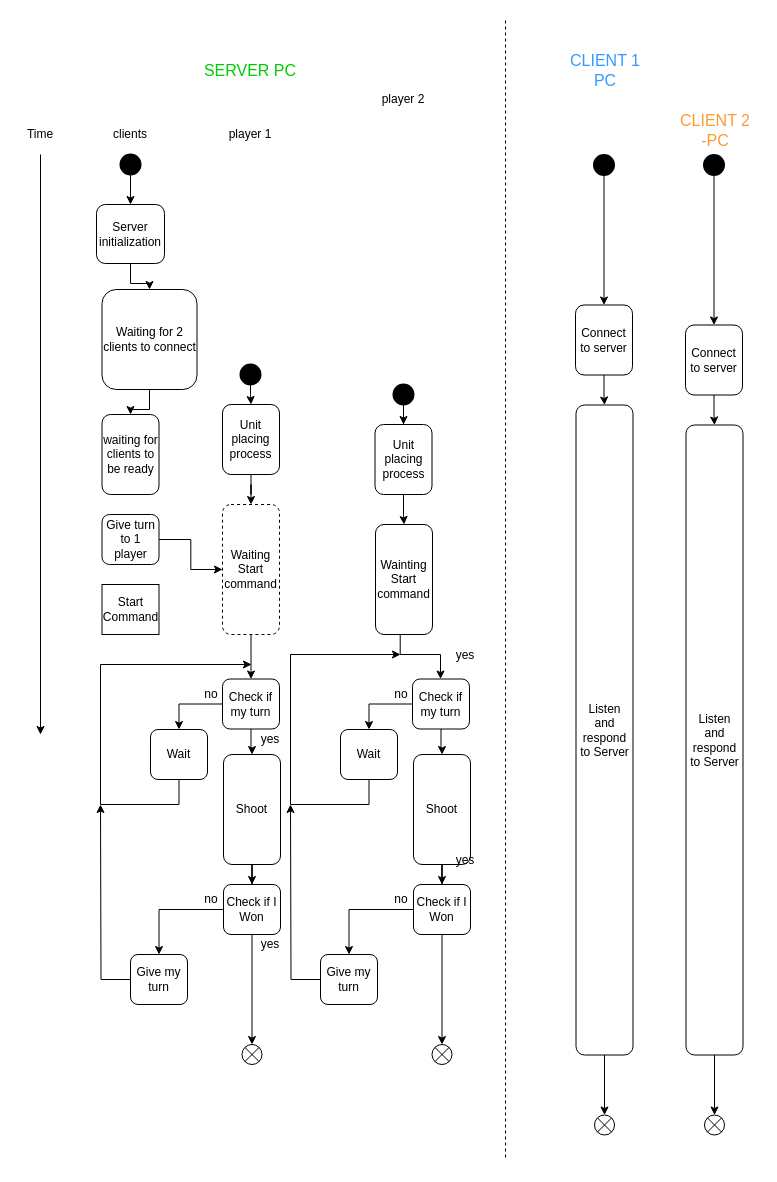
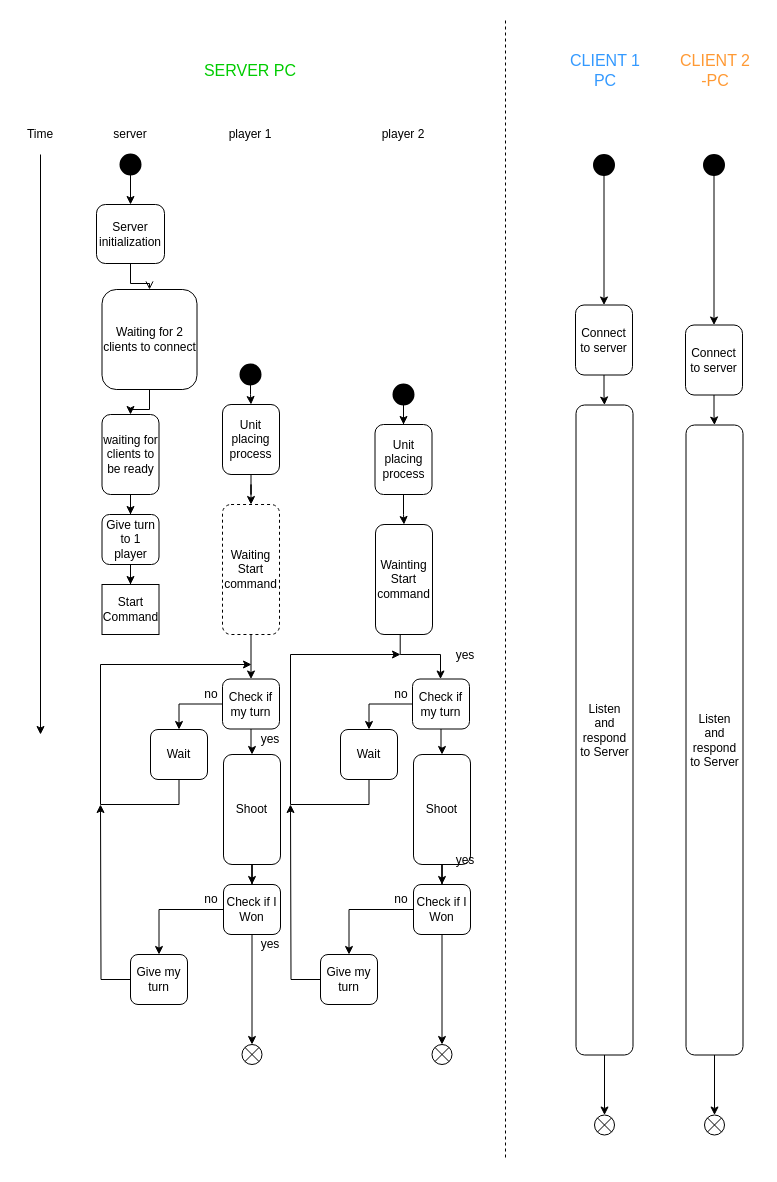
(404, 100) -> (404, 135)
(716, 131) -> (716, 71)
(131, 135) -> (131, 135)
(148, 284) -> (149, 284)
none -> (131, 509)
(191, 552) -> (131, 579)
